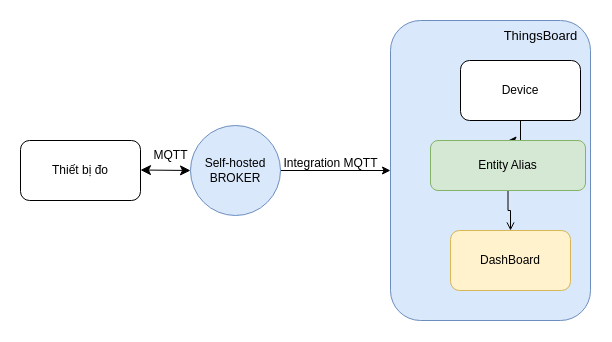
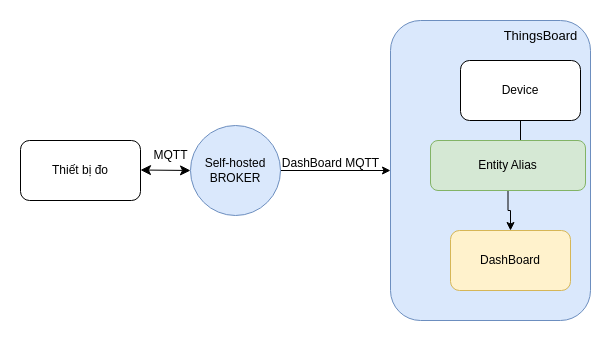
(516, 141) -> (513, 141)
(331, 164) -> (331, 164)
(511, 224) -> (511, 222)
